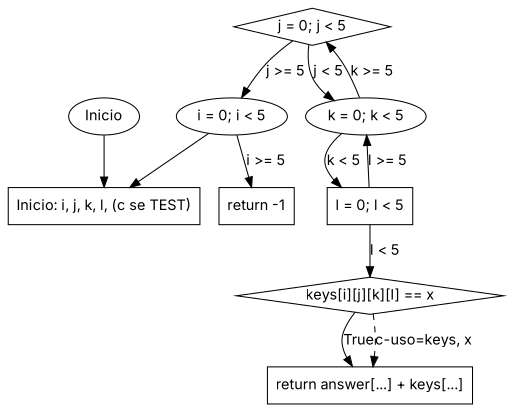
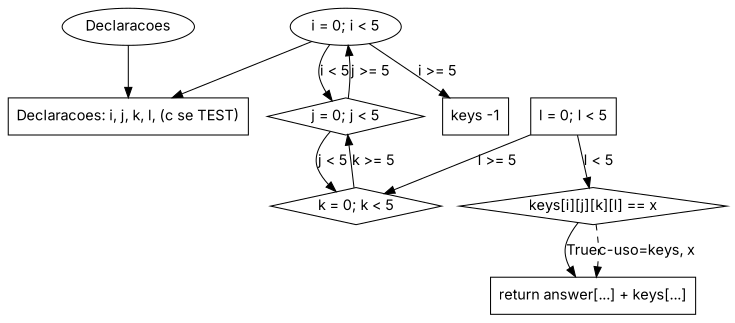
none -> (319, 68)
(104, 116) -> (128, 27)
(366, 116) -> (356, 206)
(326, 155) -> none
(104, 206) -> (128, 116)
(257, 206) -> (476, 116)
